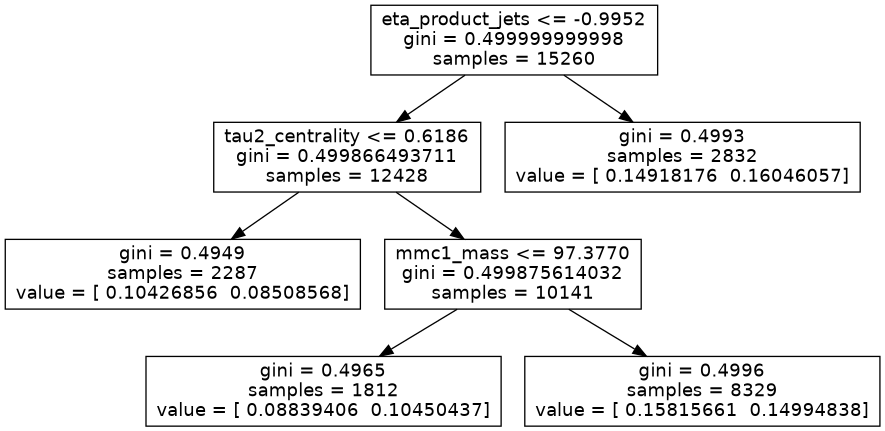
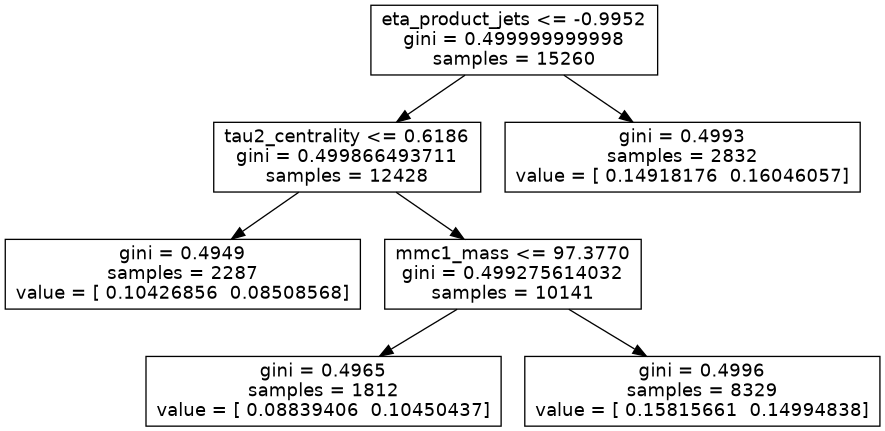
(513, 274) -> (513, 274)
